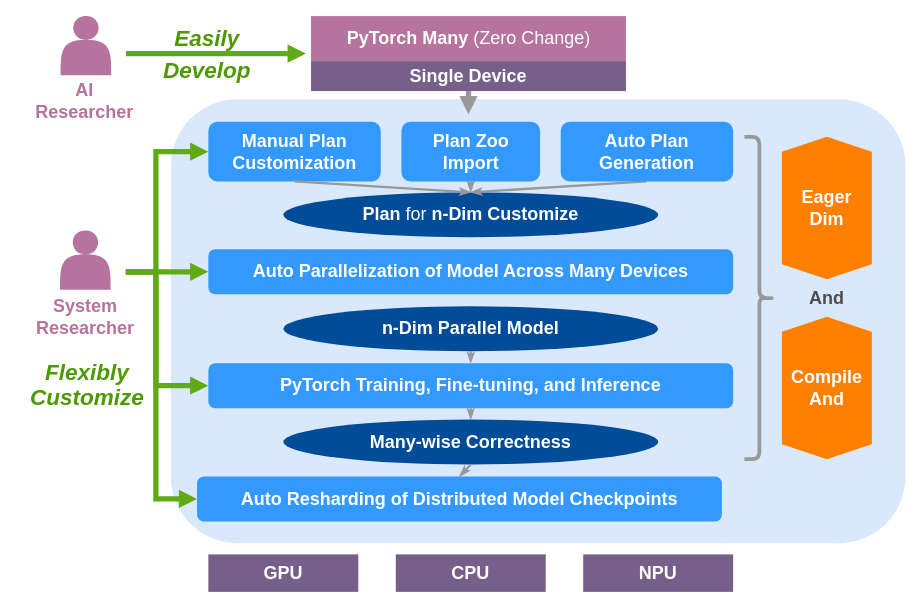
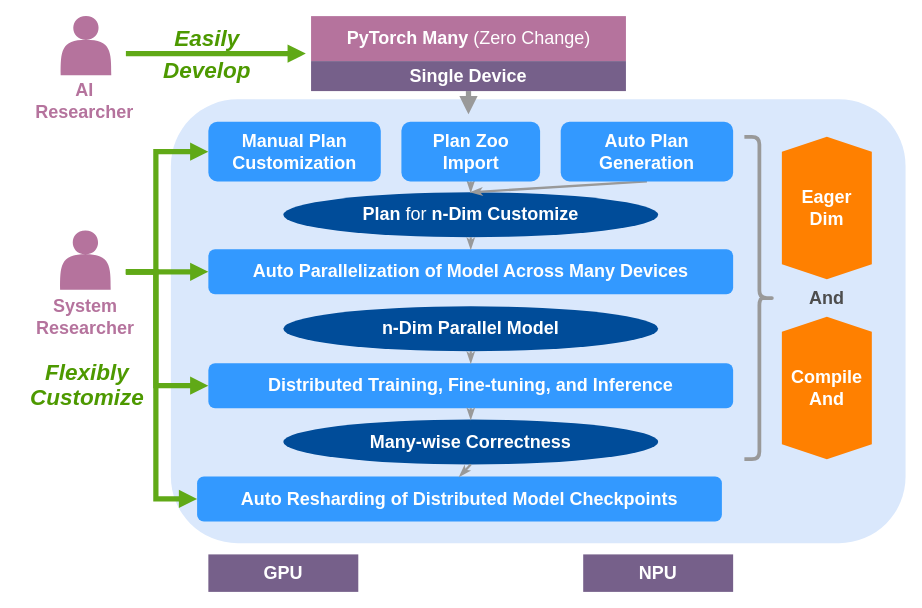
(378, 187) -> none
none -> (471, 240)
(471, 386) -> (471, 386)
(471, 573) -> none
